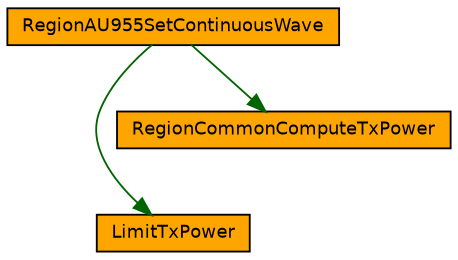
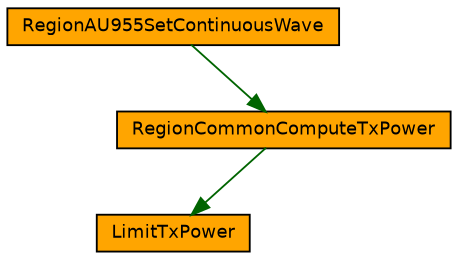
(97, 121) -> (236, 175)
